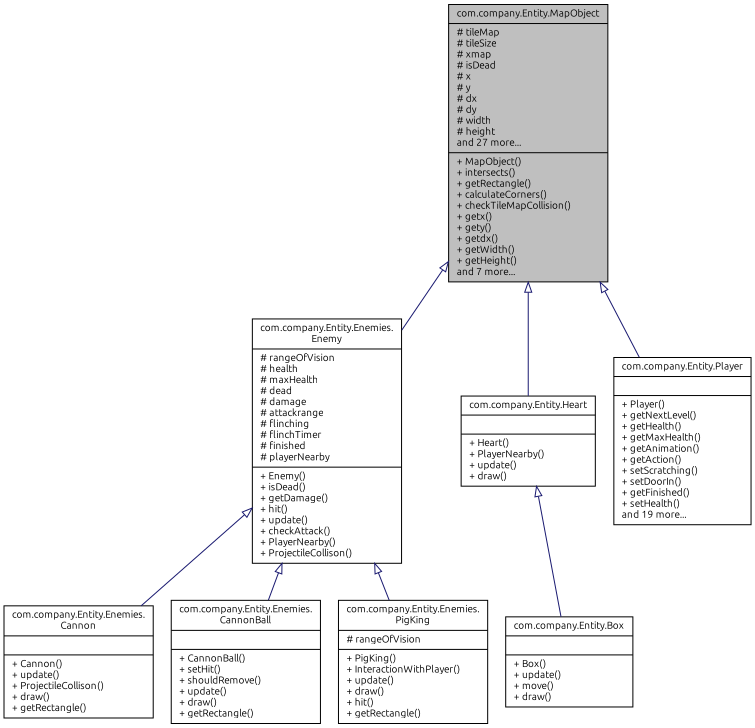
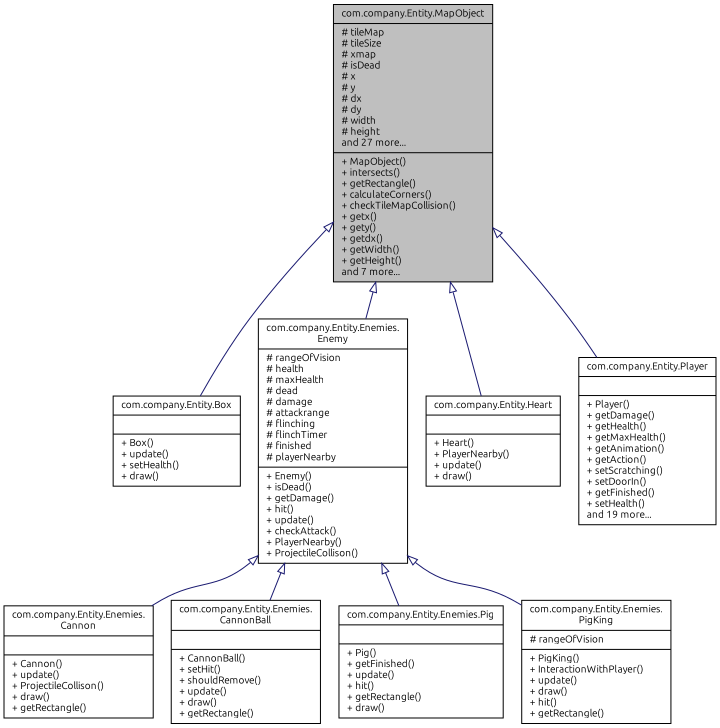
(659, 416) -> (621, 416)
(550, 557) -> (257, 309)
none -> (421, 662)
(534, 686) -> (150, 465)
